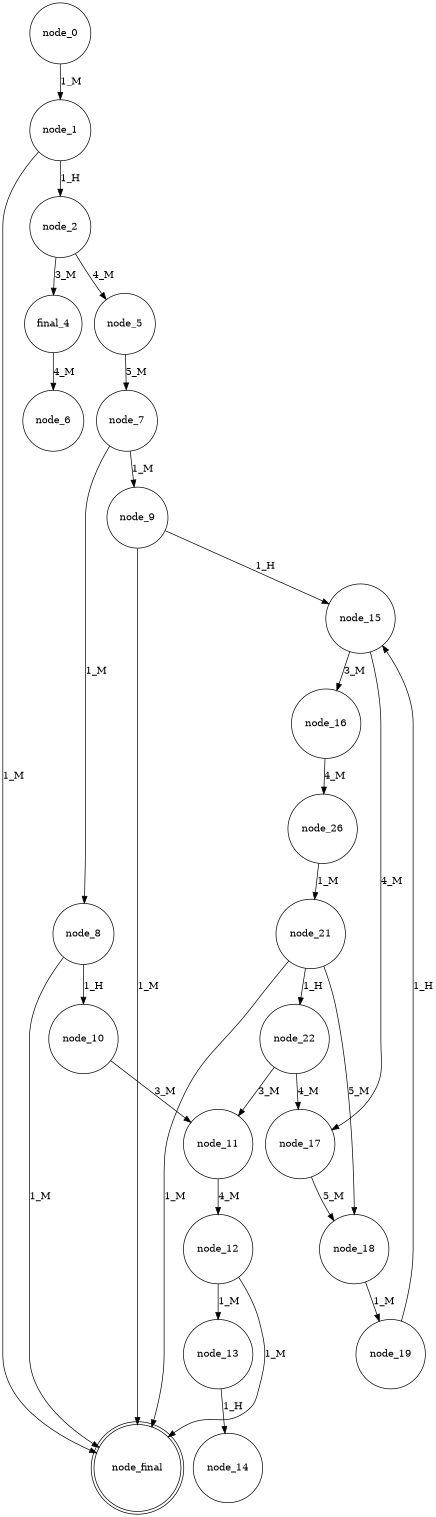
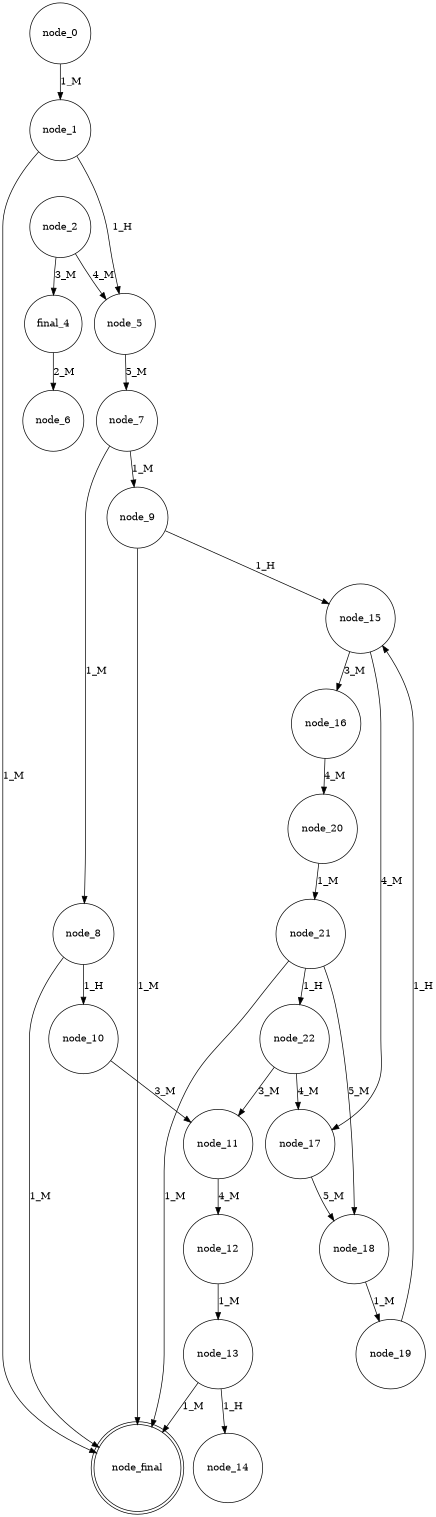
(60, 175) -> (105, 219)
(64, 372) -> (64, 372)
(323, 829) -> (323, 829)
(261, 1382) -> (182, 1405)
